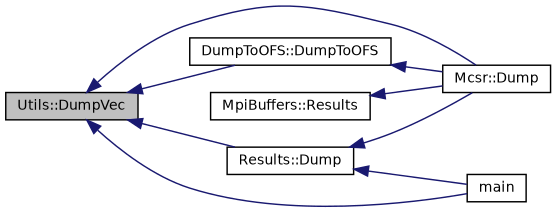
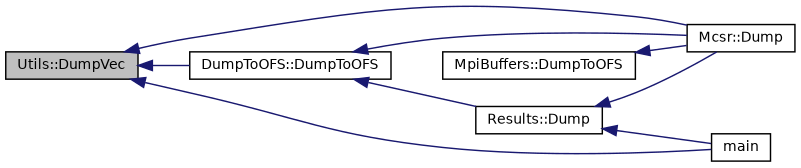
(290, 106) -> (539, 66)
(188, 135) -> (422, 94)
